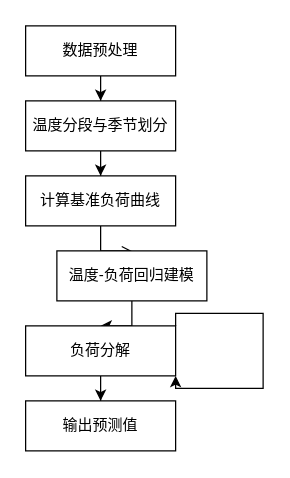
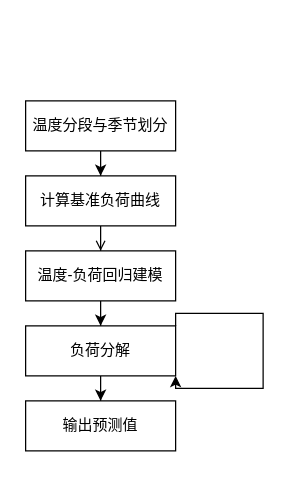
(101, 51) -> none
(101, 93) -> none
(132, 276) -> (101, 276)
